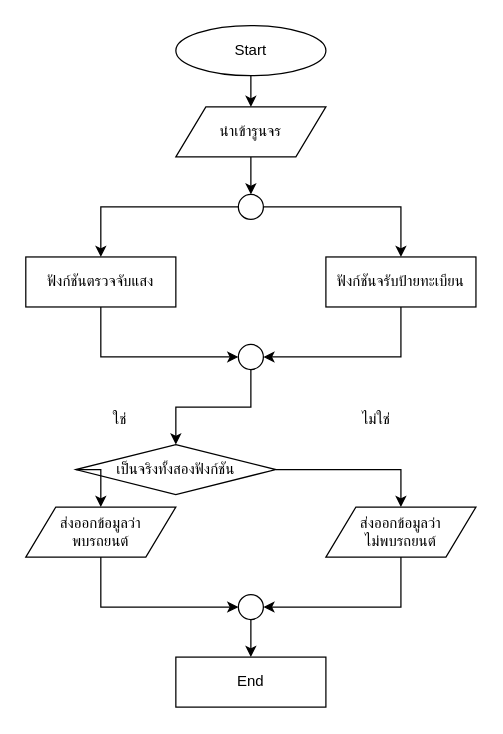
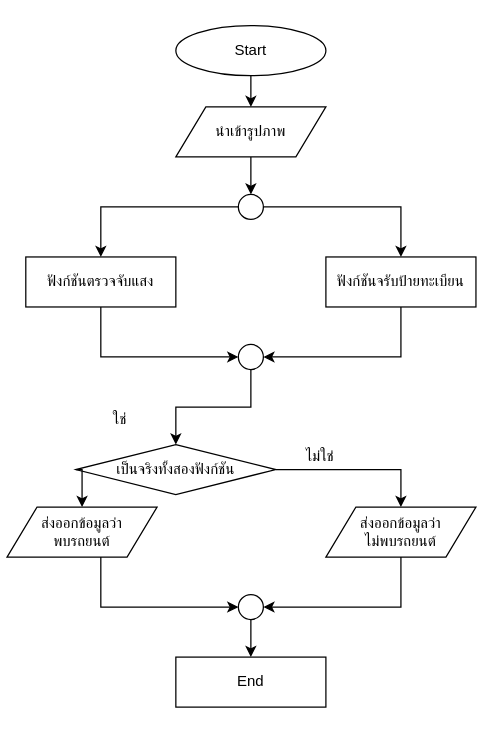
(251, 132) -> (251, 132)
(376, 419) -> (319, 457)
(101, 532) -> (82, 532)
